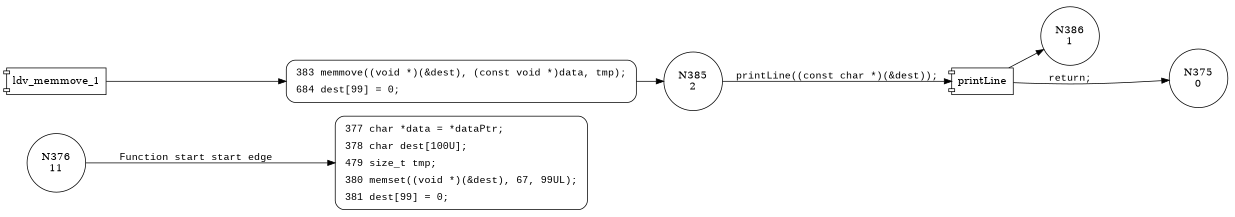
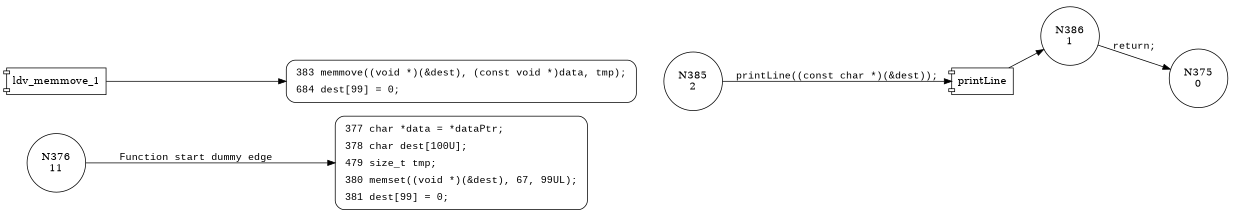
(646, 81) -> none
(1088, 84) -> (1131, 56)
(196, 157) -> (196, 157)
